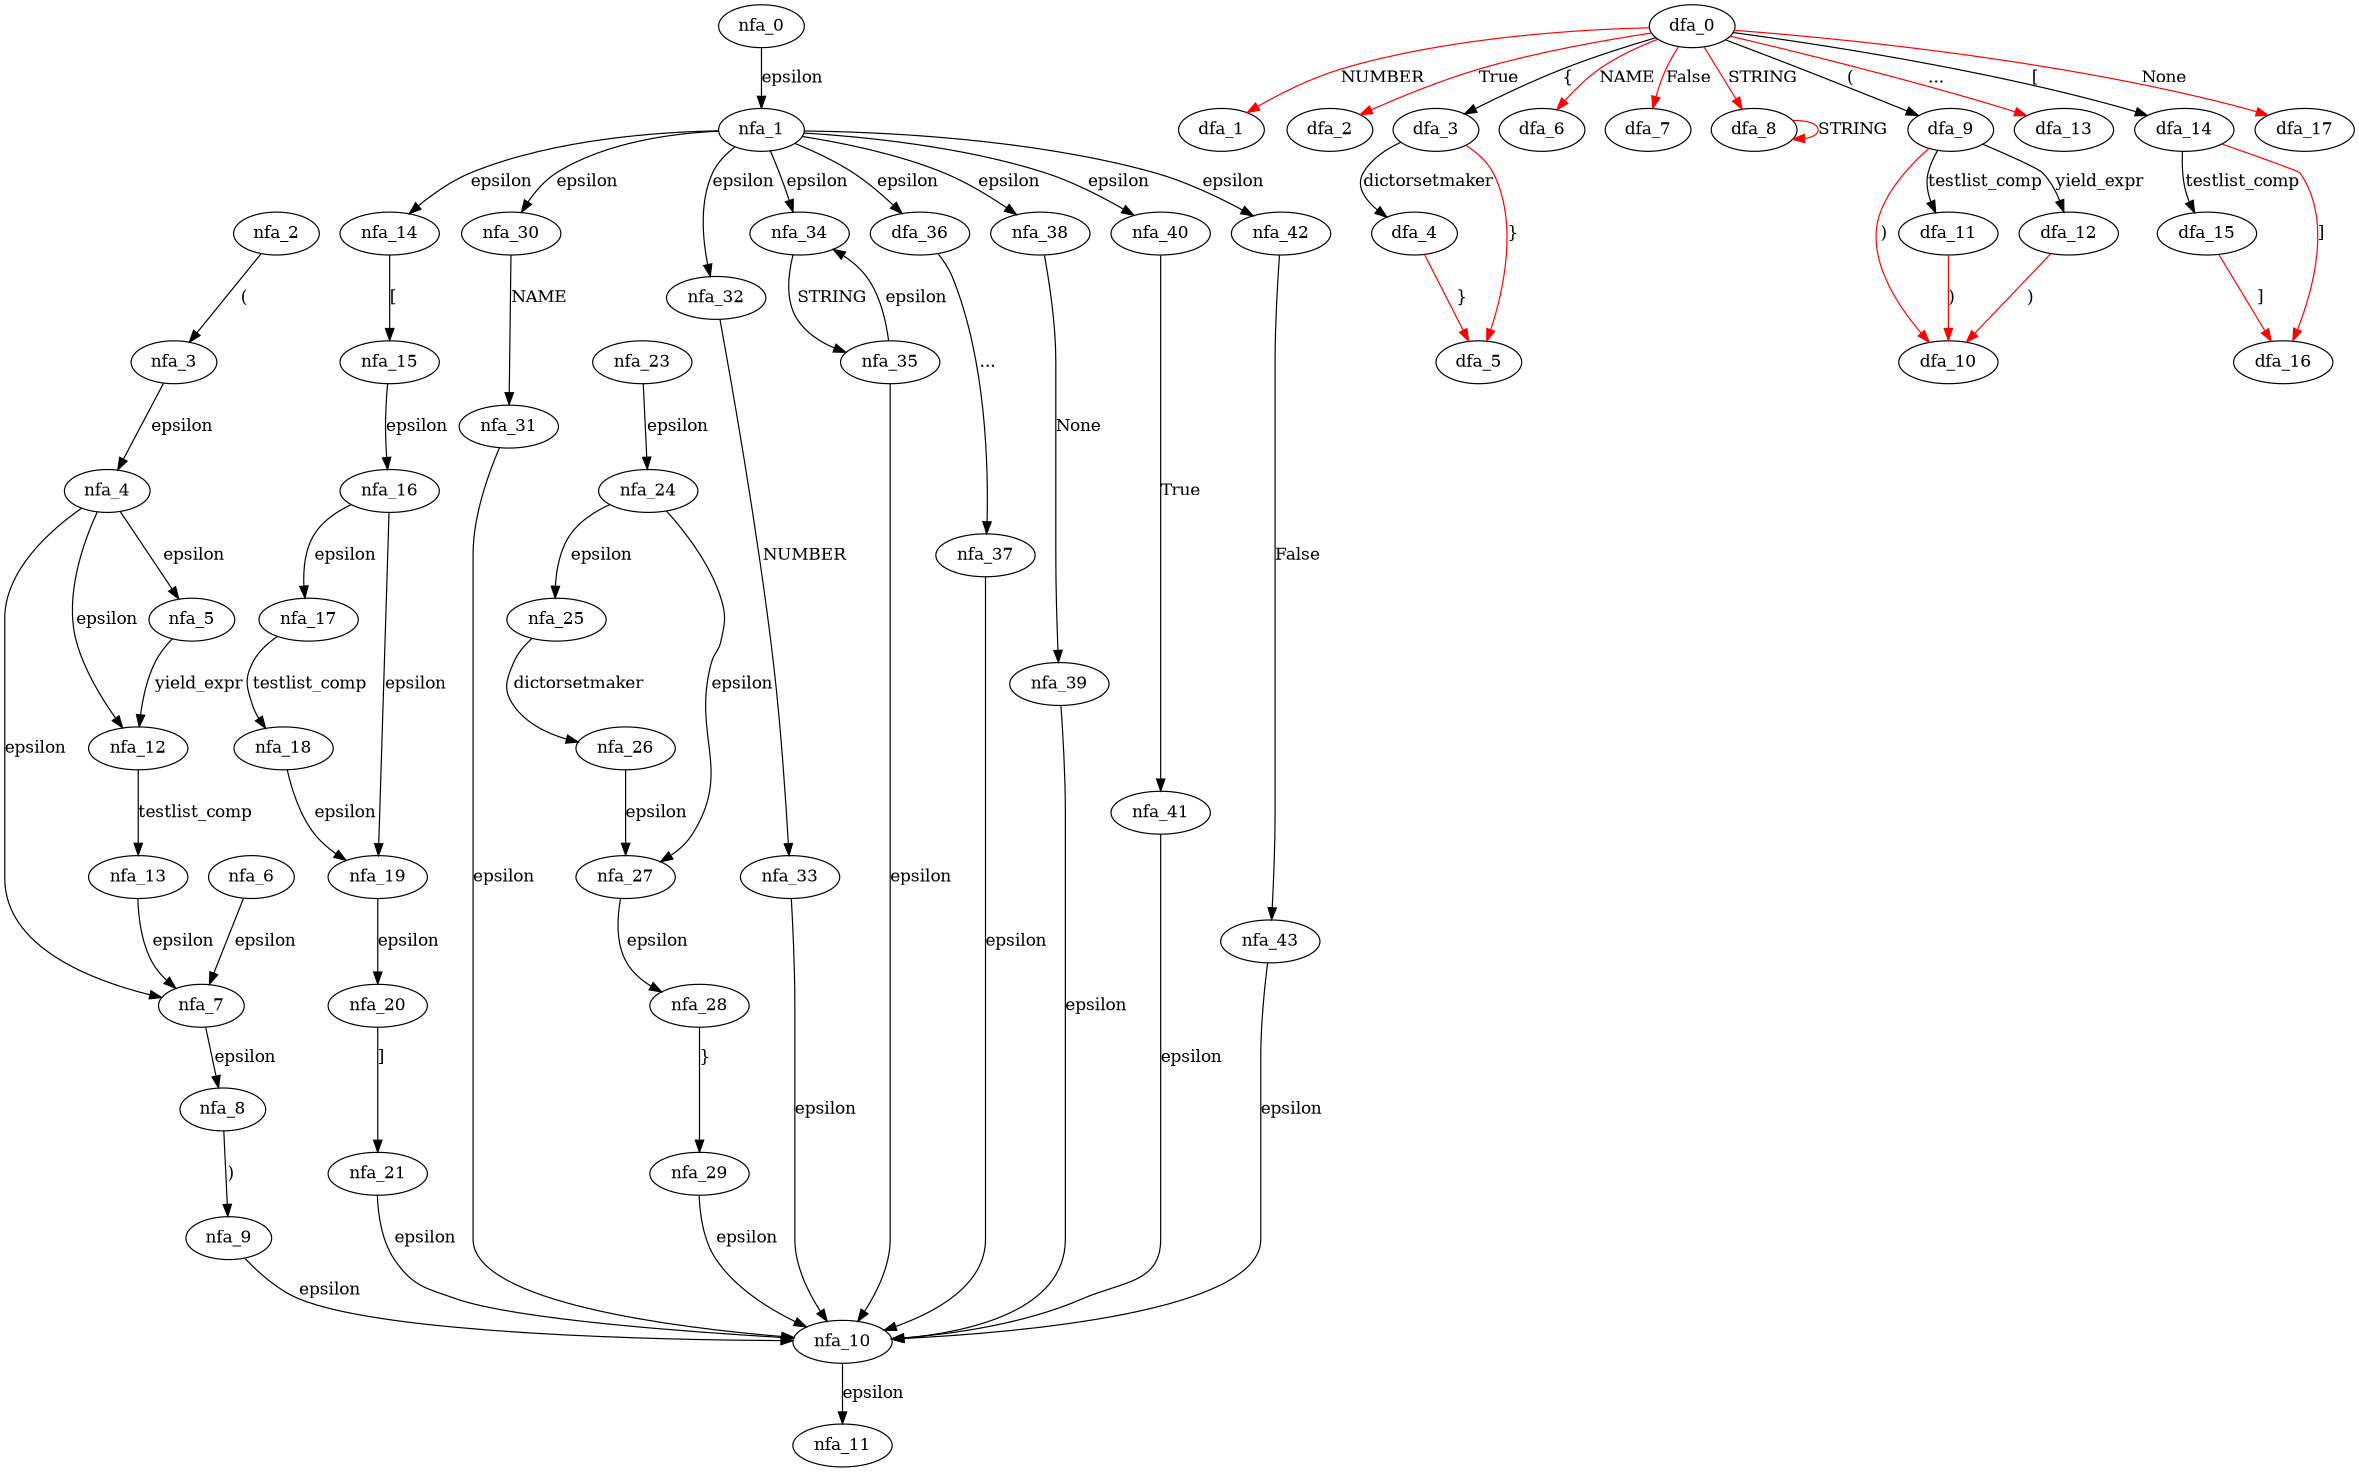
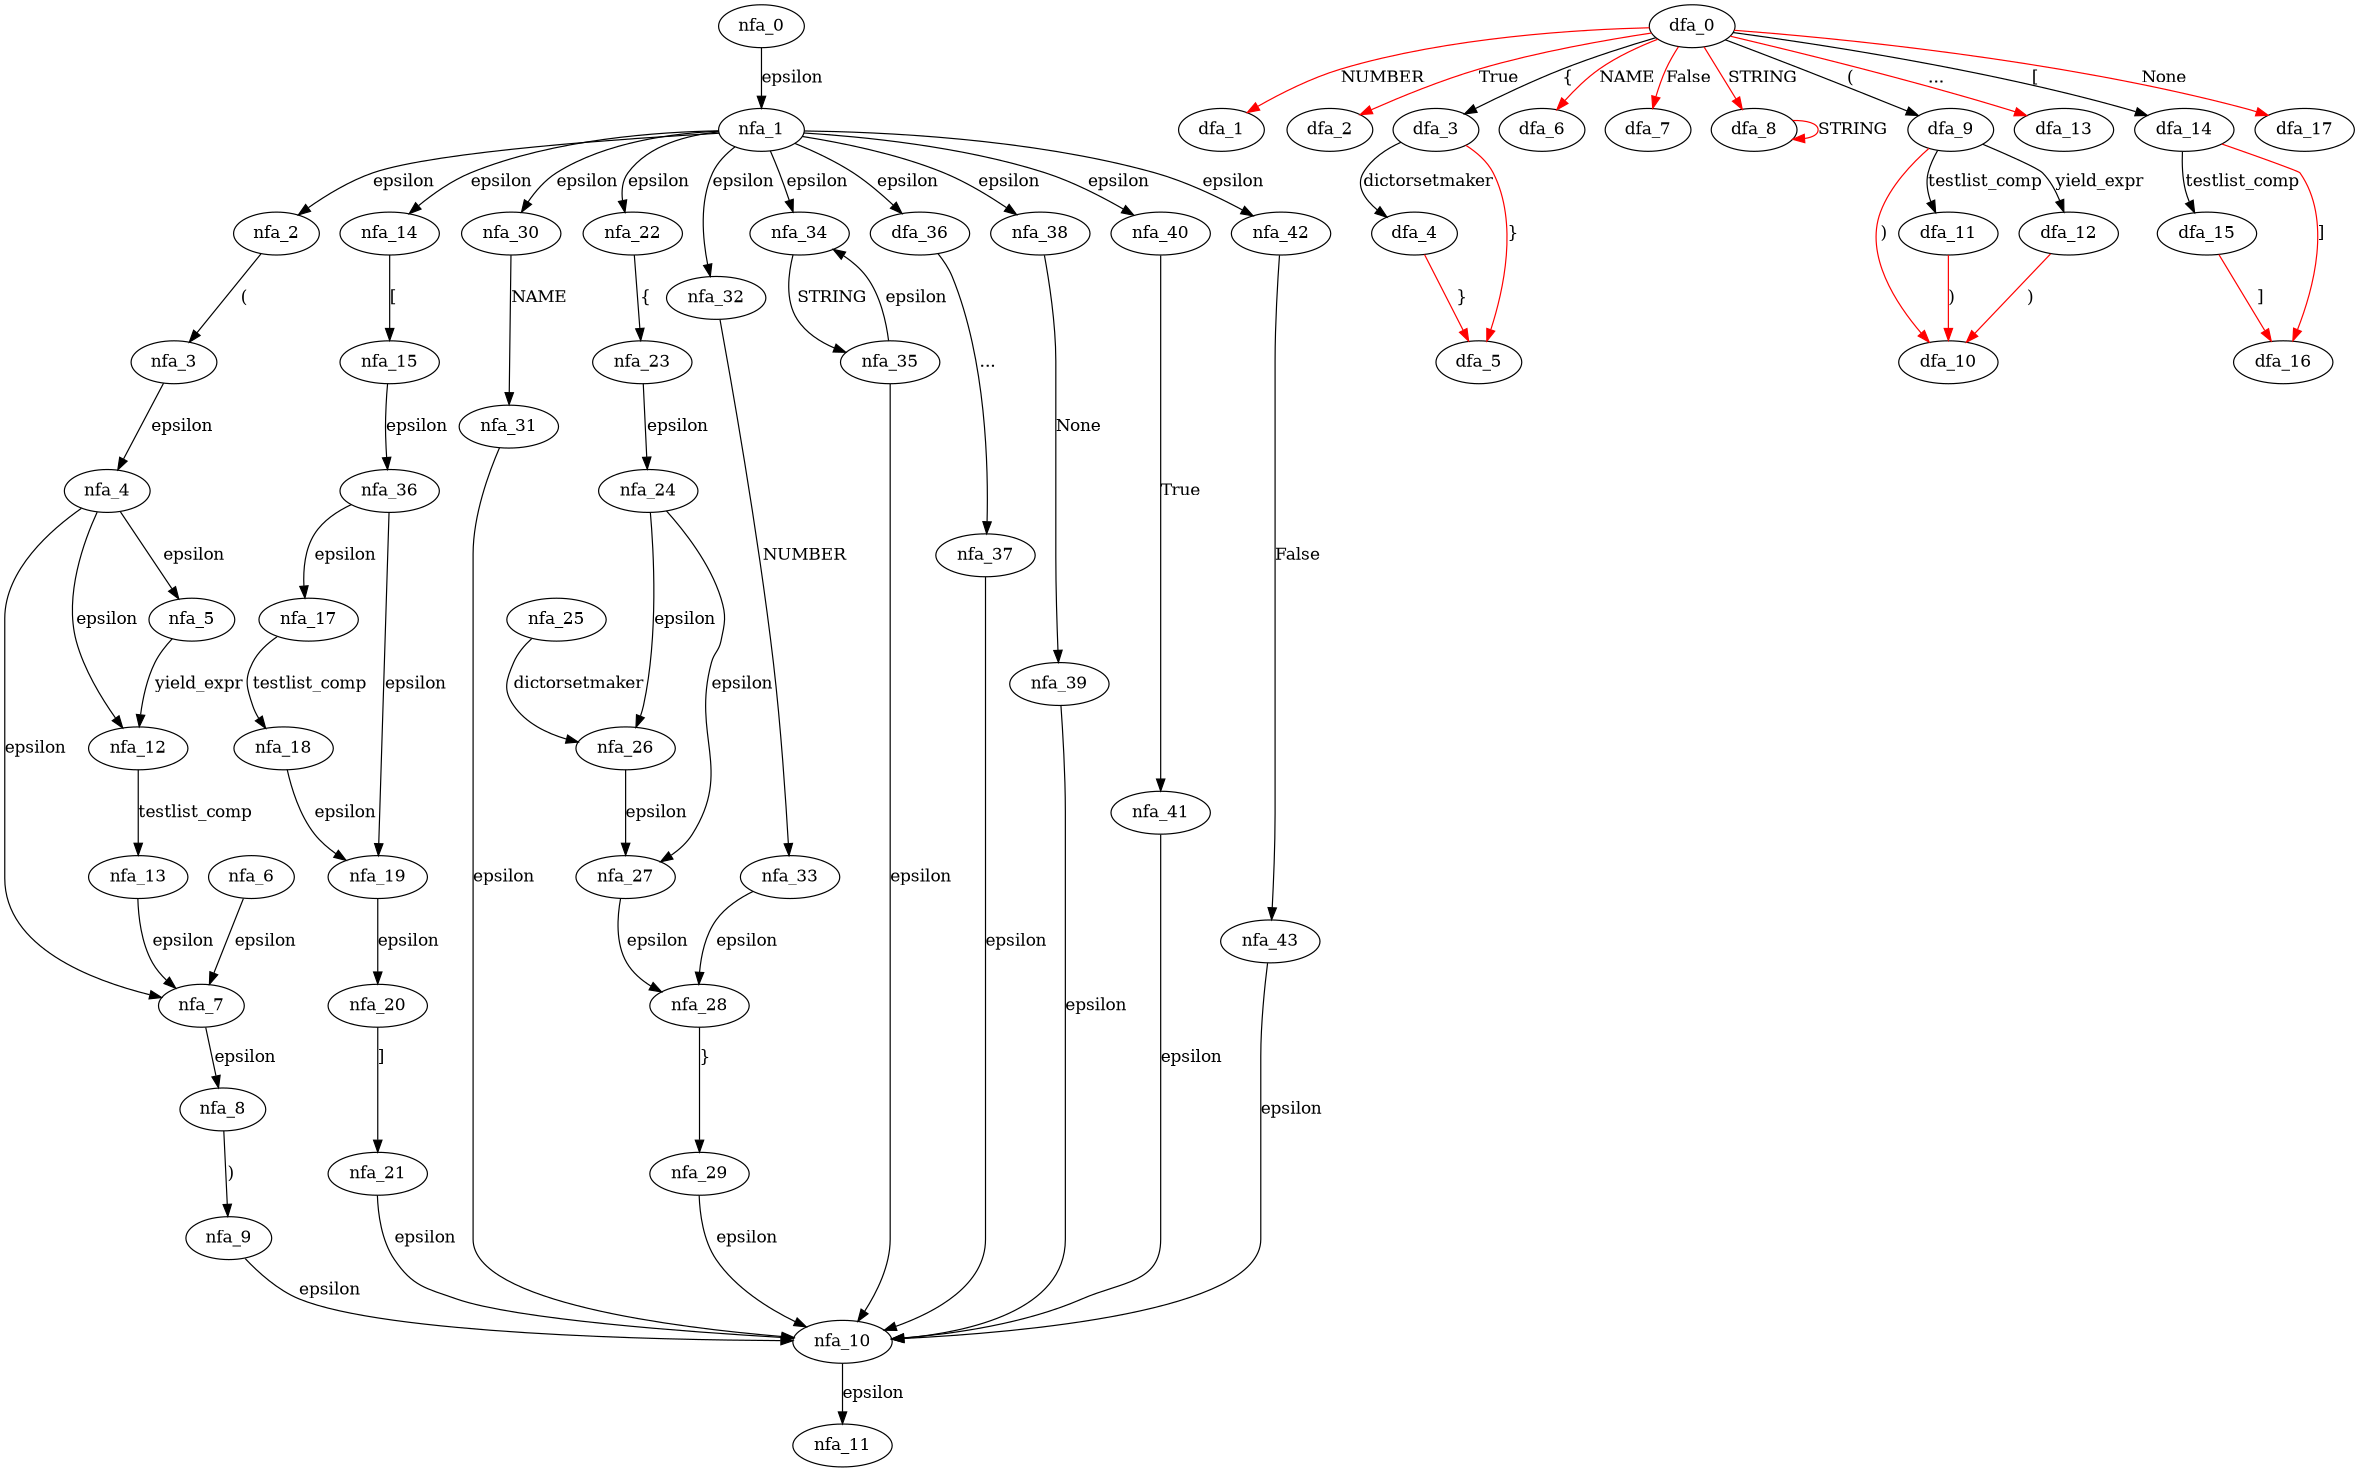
none -> (508, 150)
none -> (633, 234)
(390, 491) -> (390, 491)
(569, 536) -> (653, 615)
(795, 1108) -> (714, 923)
